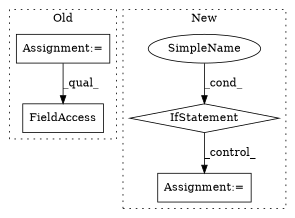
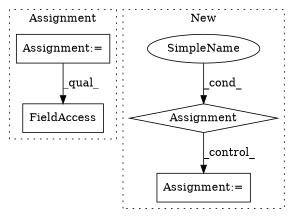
(63, 19) -> (63, 19)
(204, 118) -> (204, 118)
